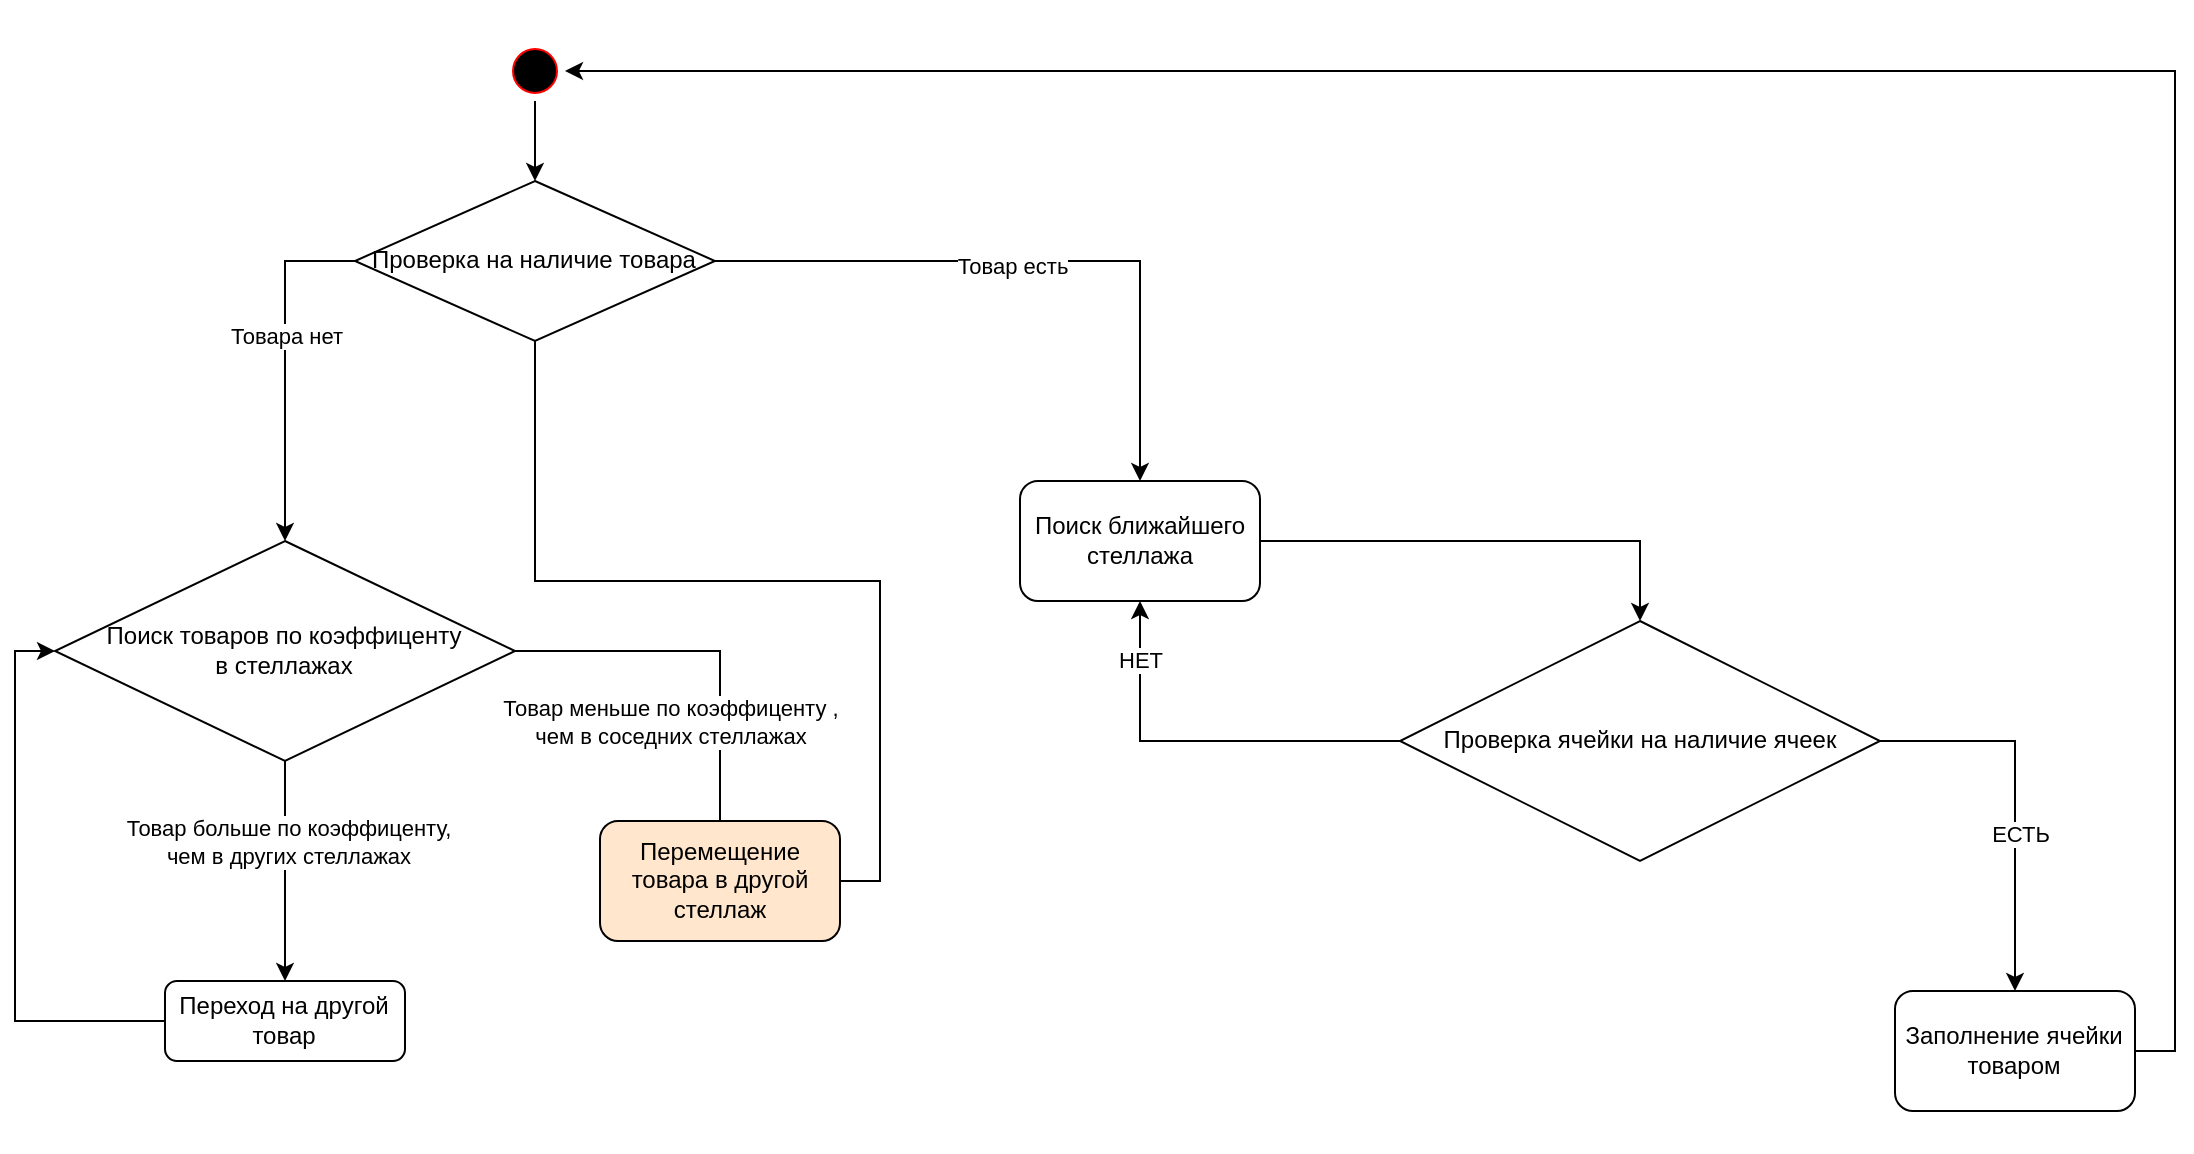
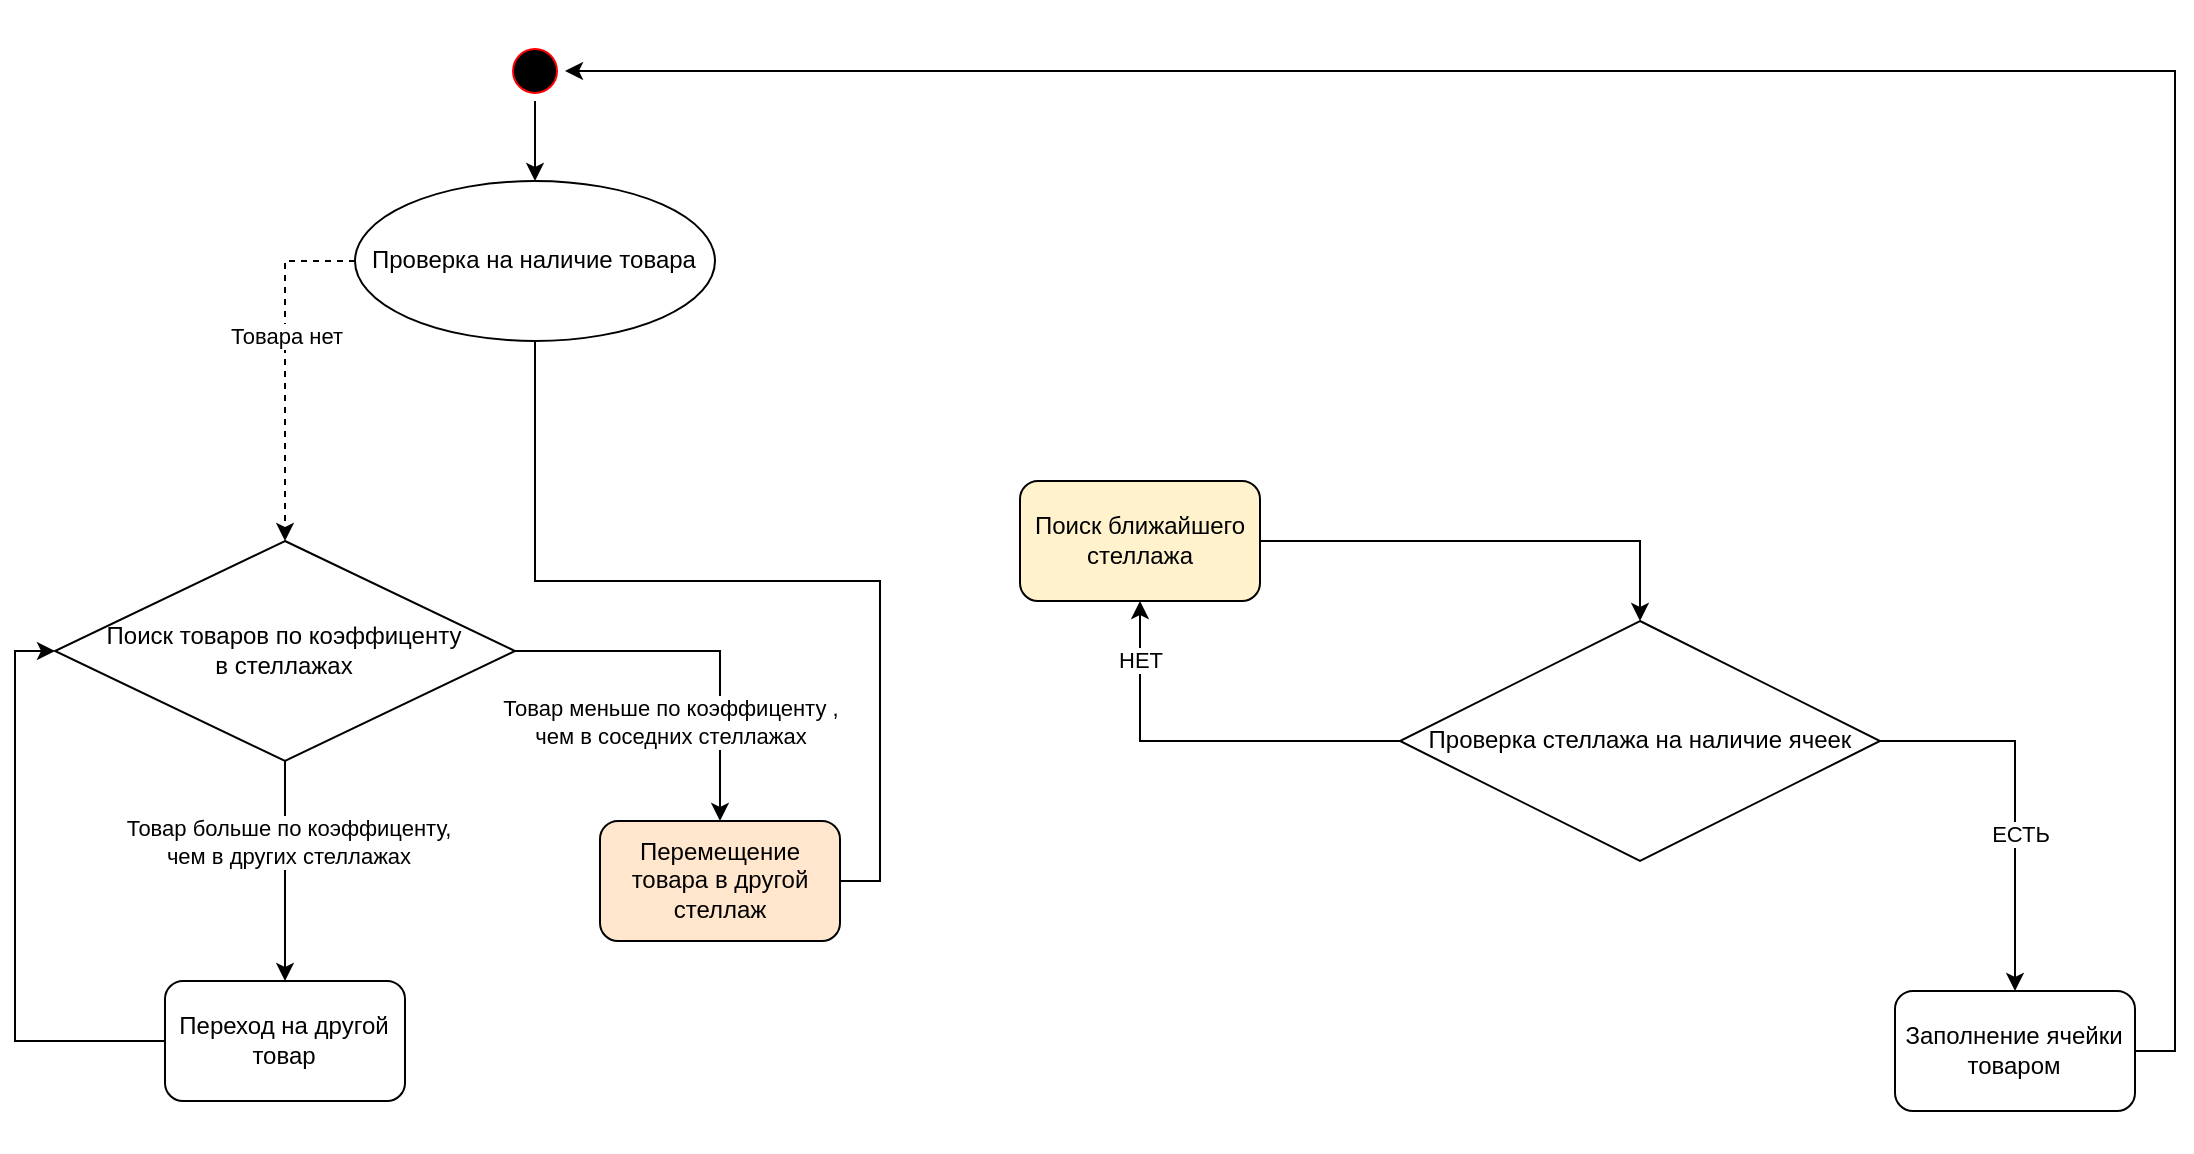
(535, 261) -> (535, 261)
(1140, 306) -> none
(285, 439) -> (285, 439)
(1140, 541) -> (1140, 541)
(1641, 741) -> (1641, 741)
(720, 811) -> (720, 806)
(285, 1021) -> (285, 1041)
